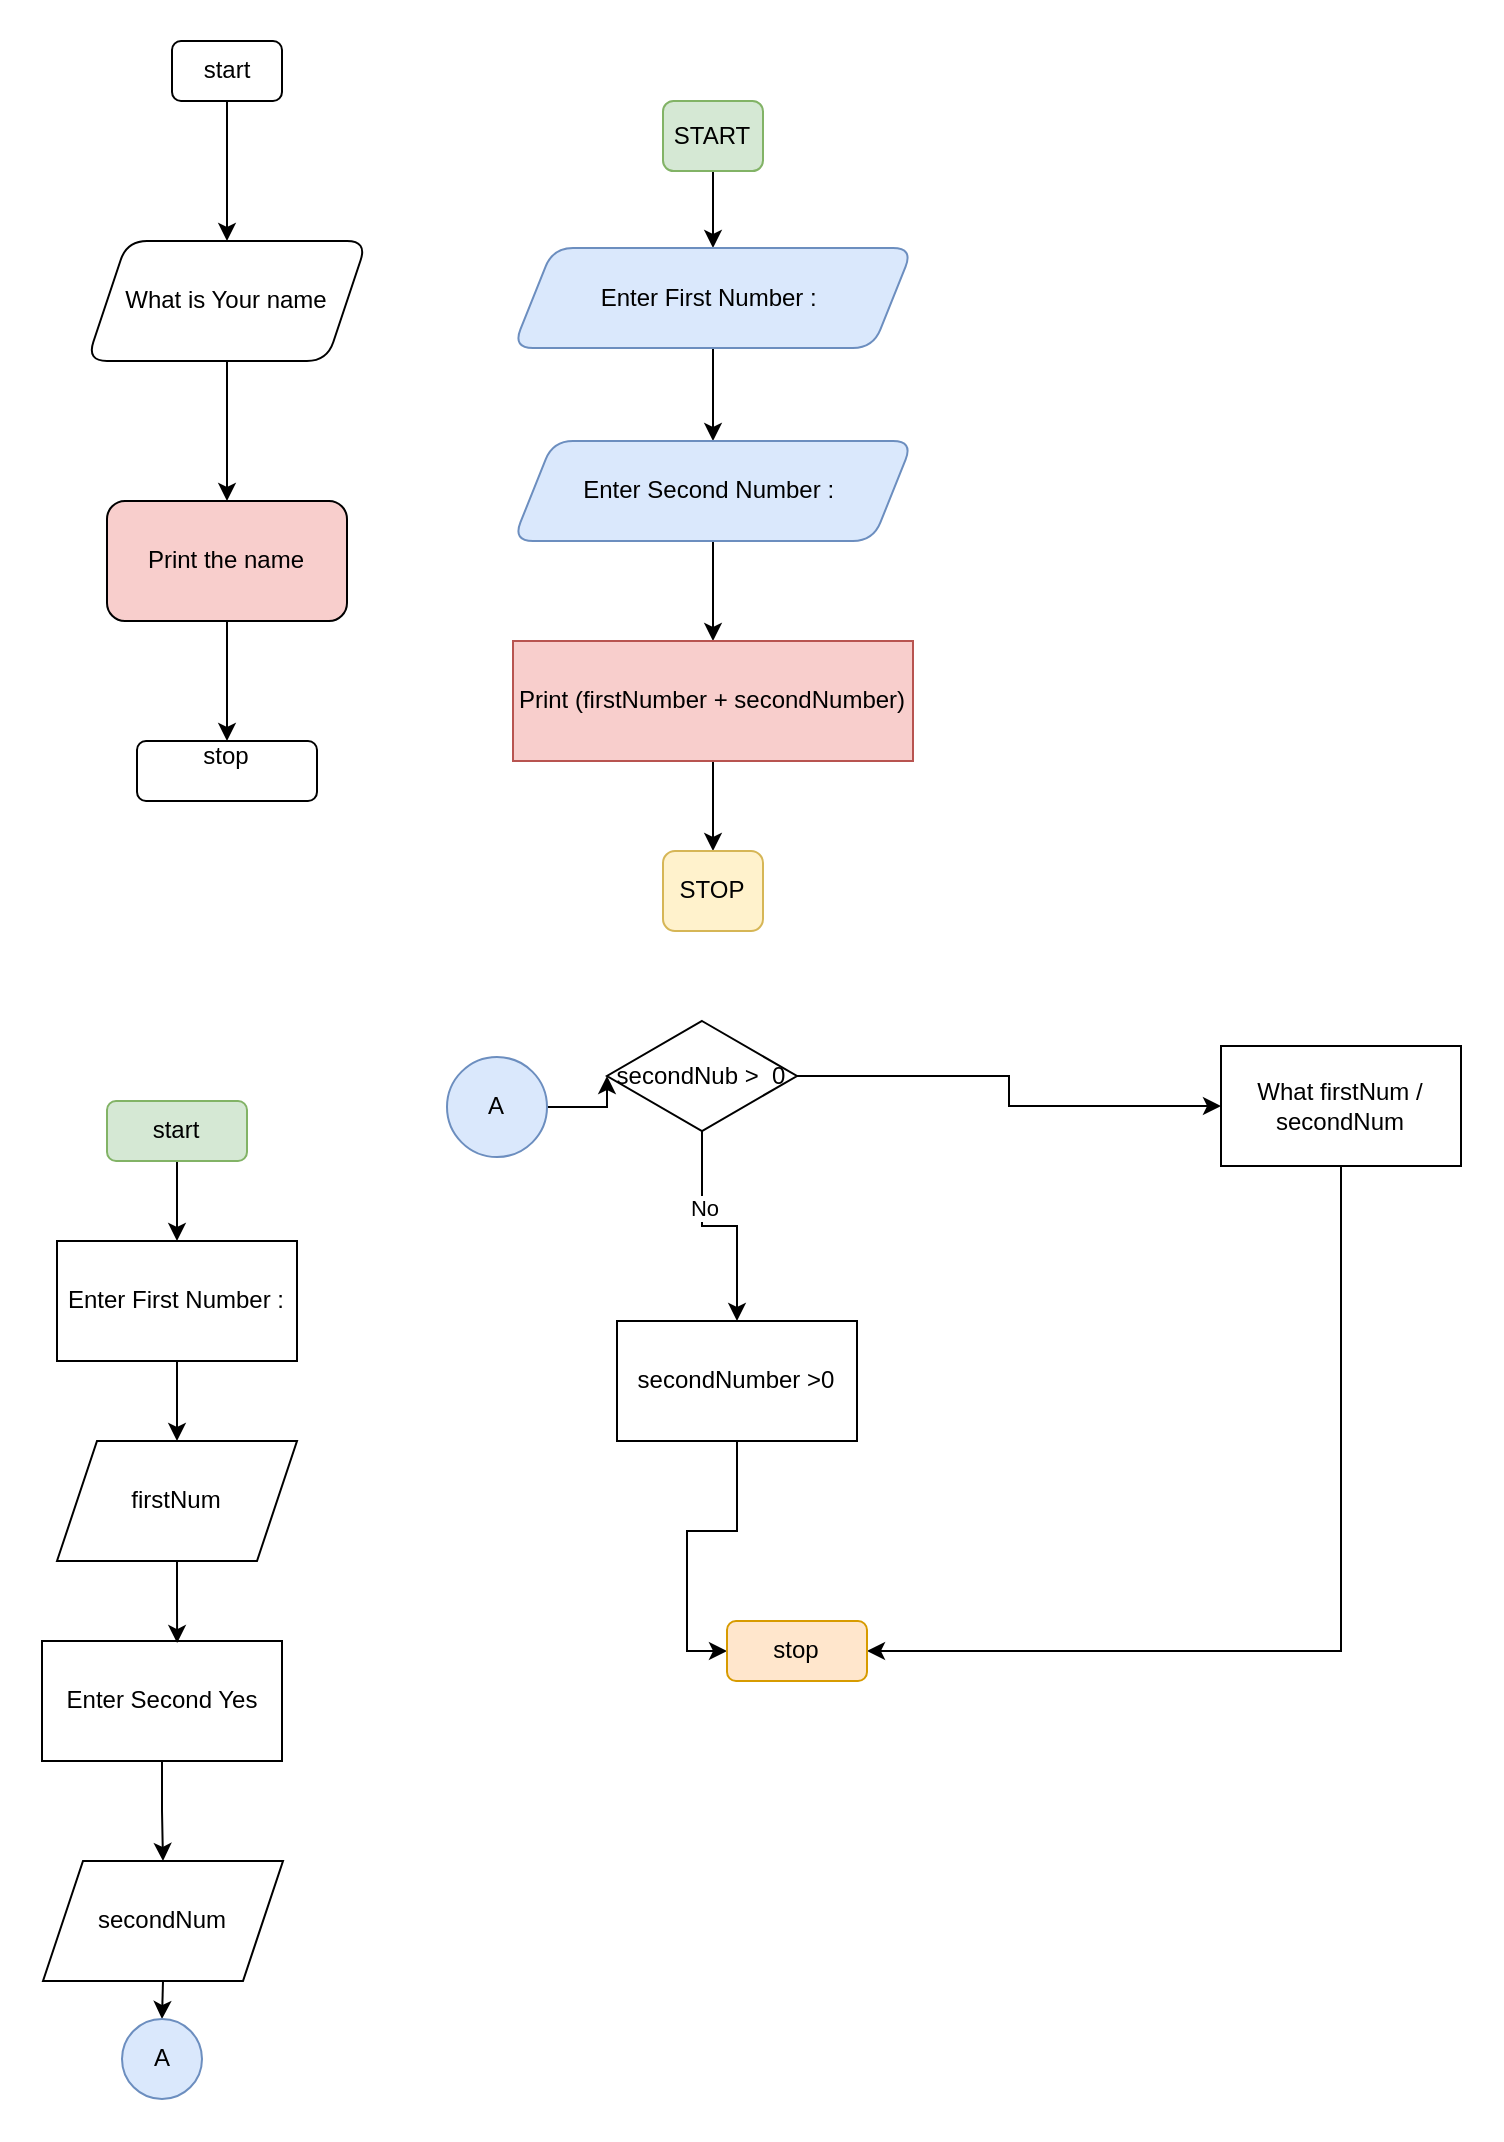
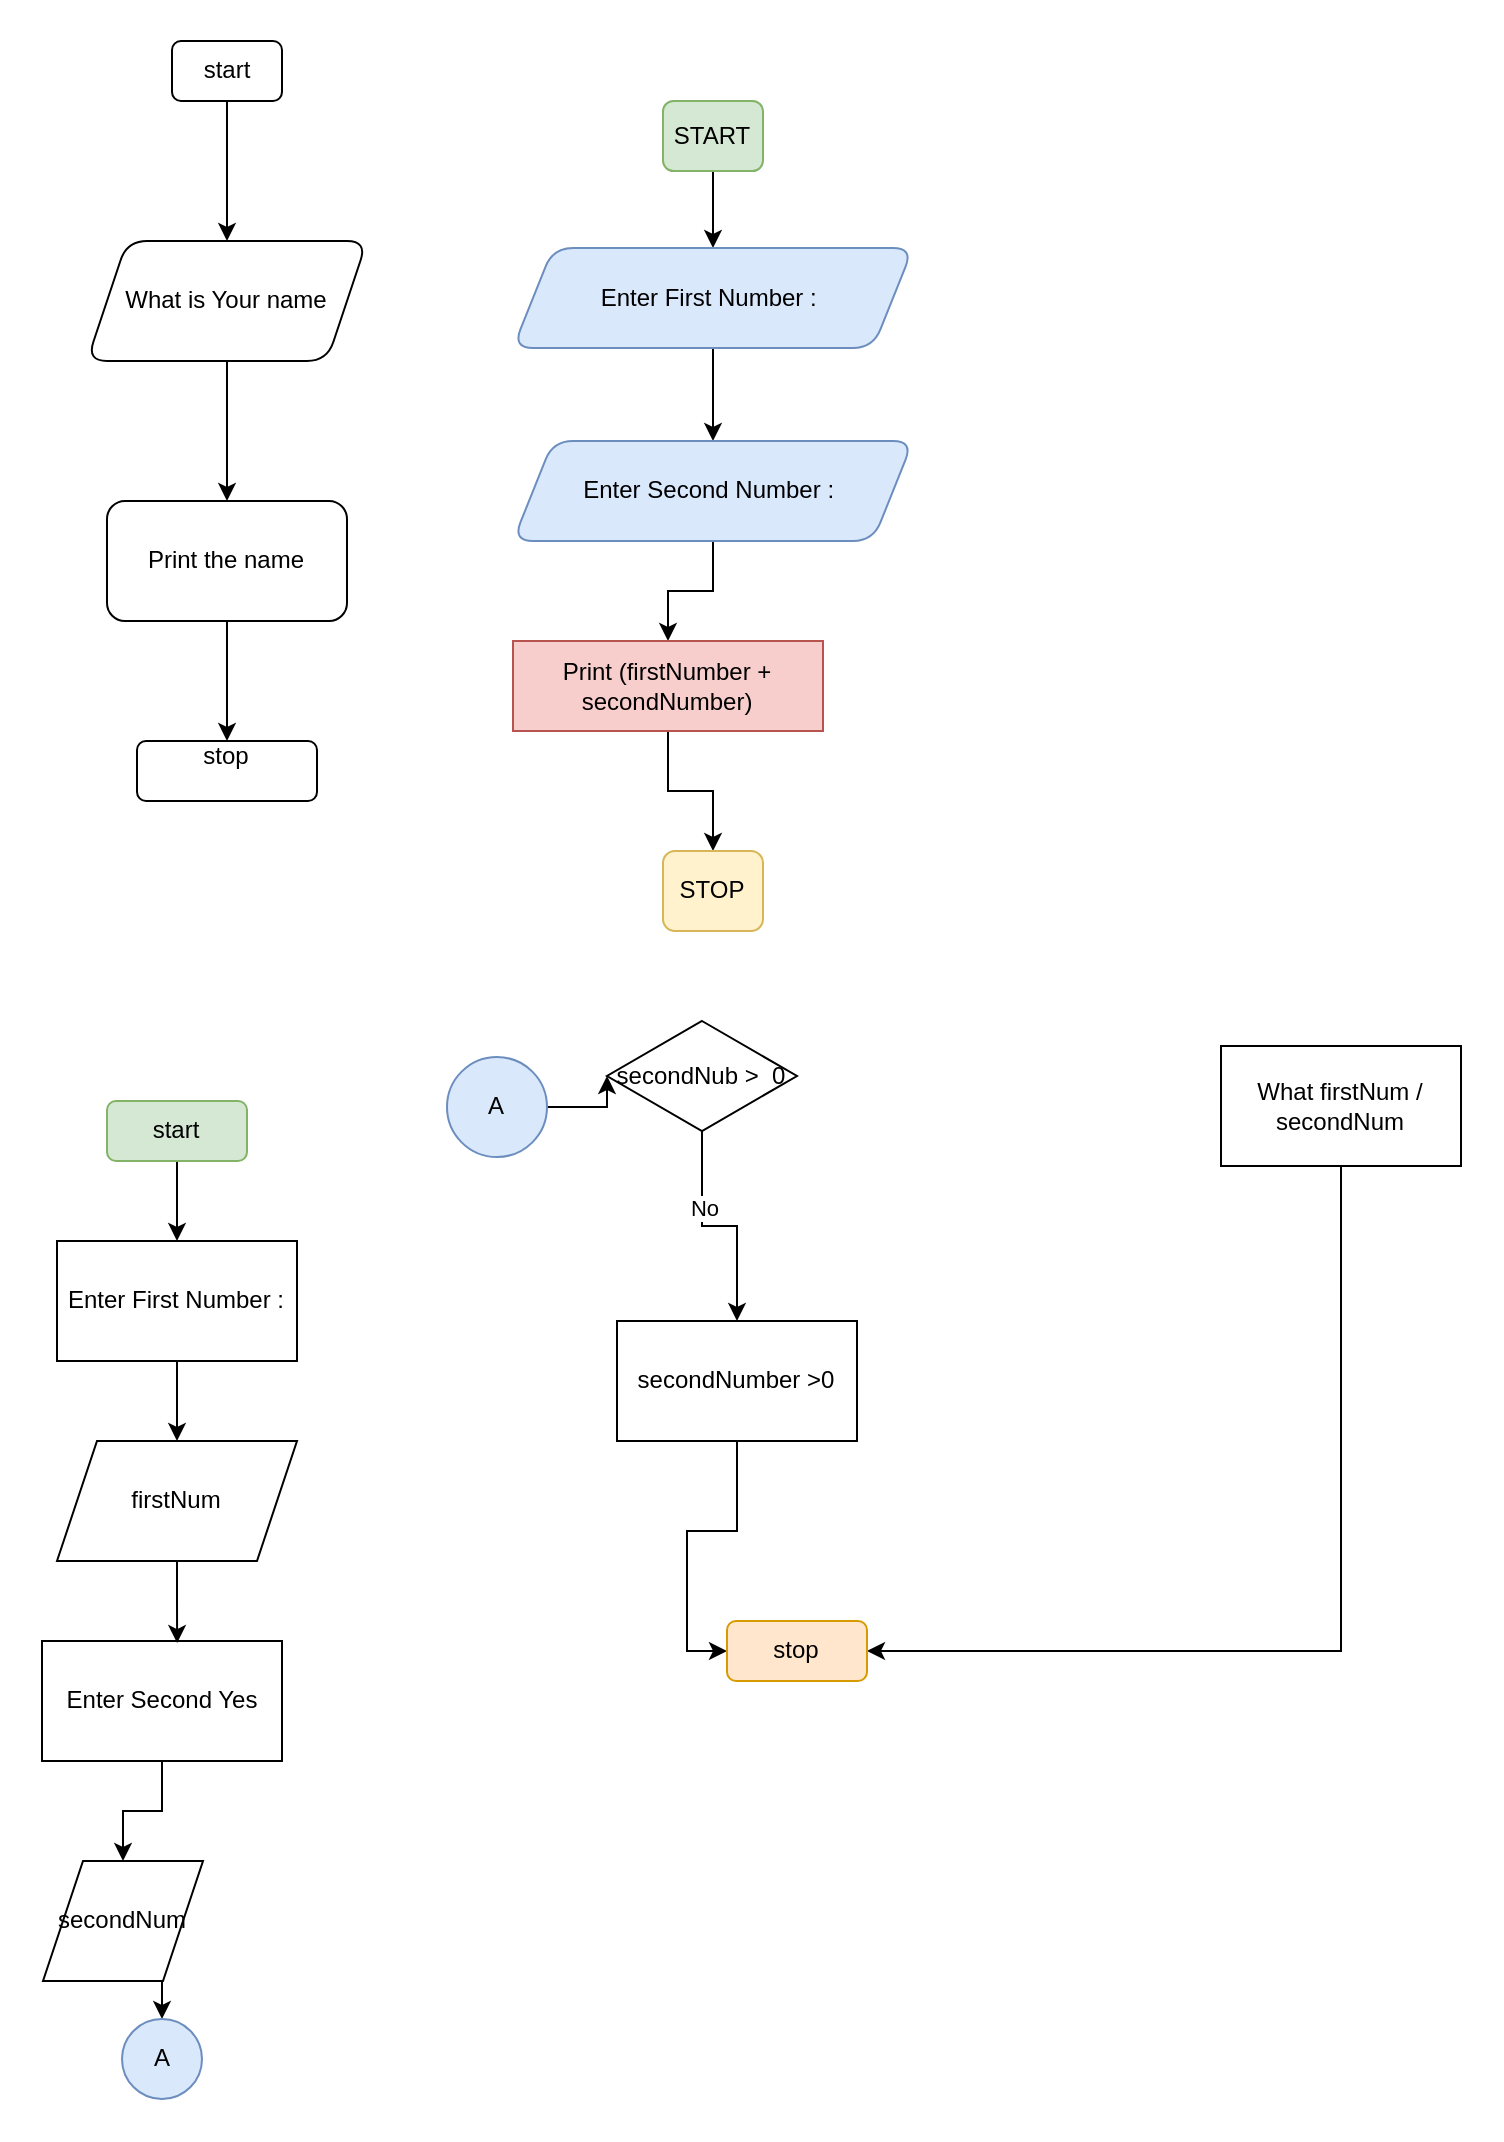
(227, 561) -> (227, 561)
(713, 701) -> (668, 686)
(1009, 1084) -> none
(163, 1921) -> (123, 1921)
